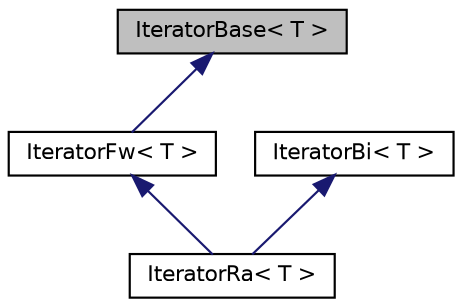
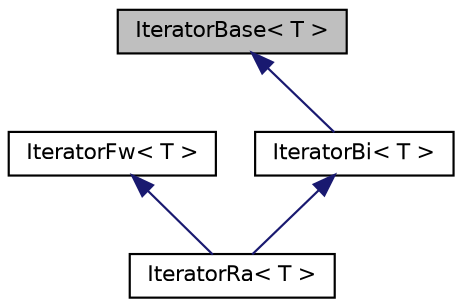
(164, 101) -> (301, 100)
